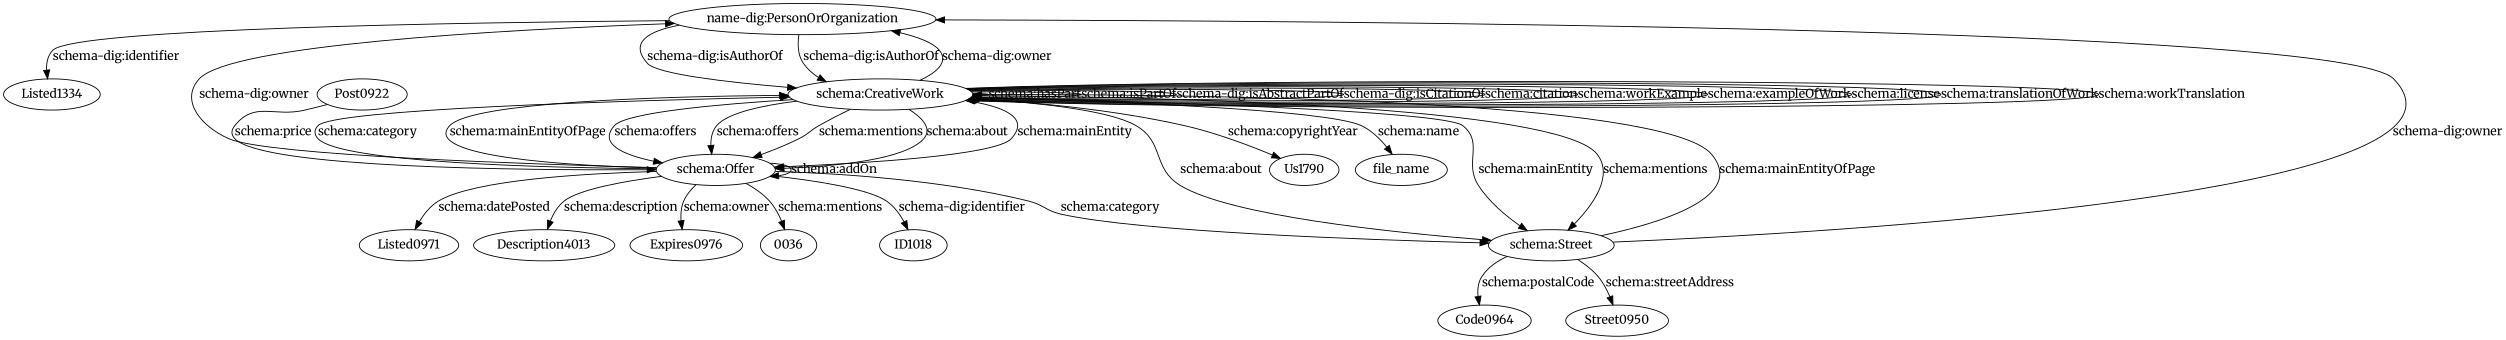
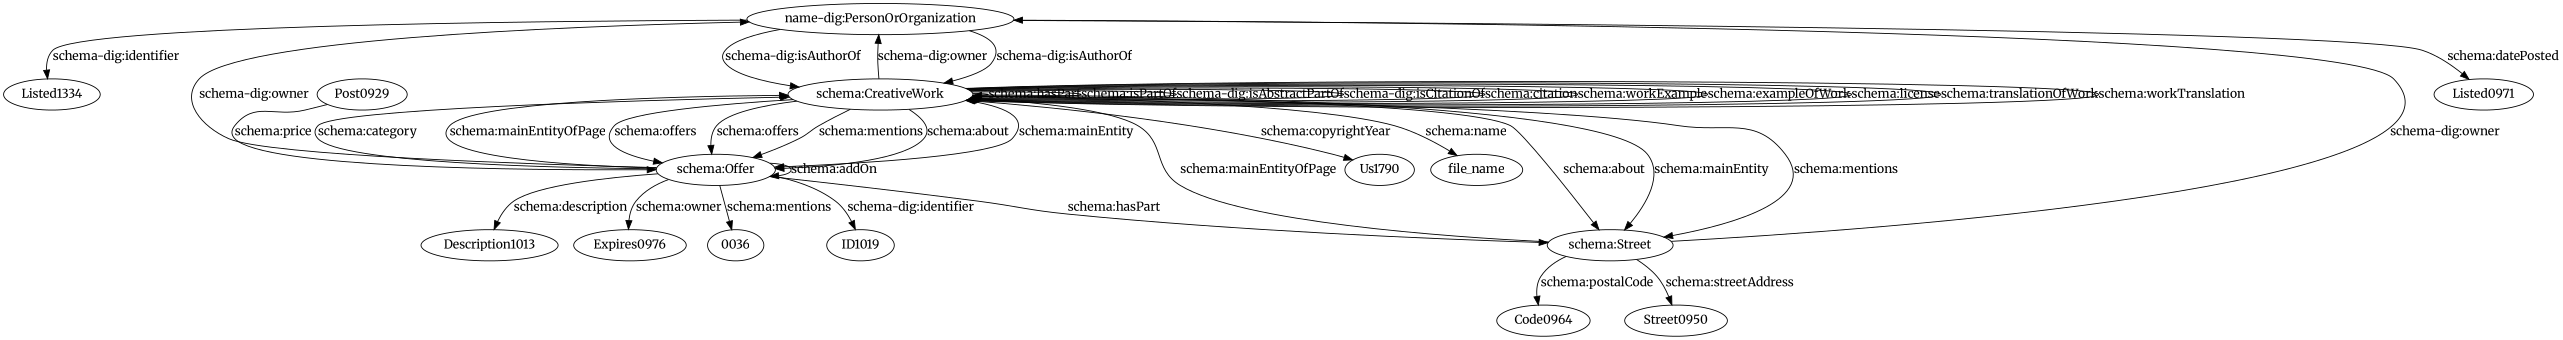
(362, 94) -> (362, 94)
(532, 179) -> (1923, 30)
(1111, 208) -> (1114, 208)
(544, 245) -> (490, 245)
(913, 245) -> (861, 245)
